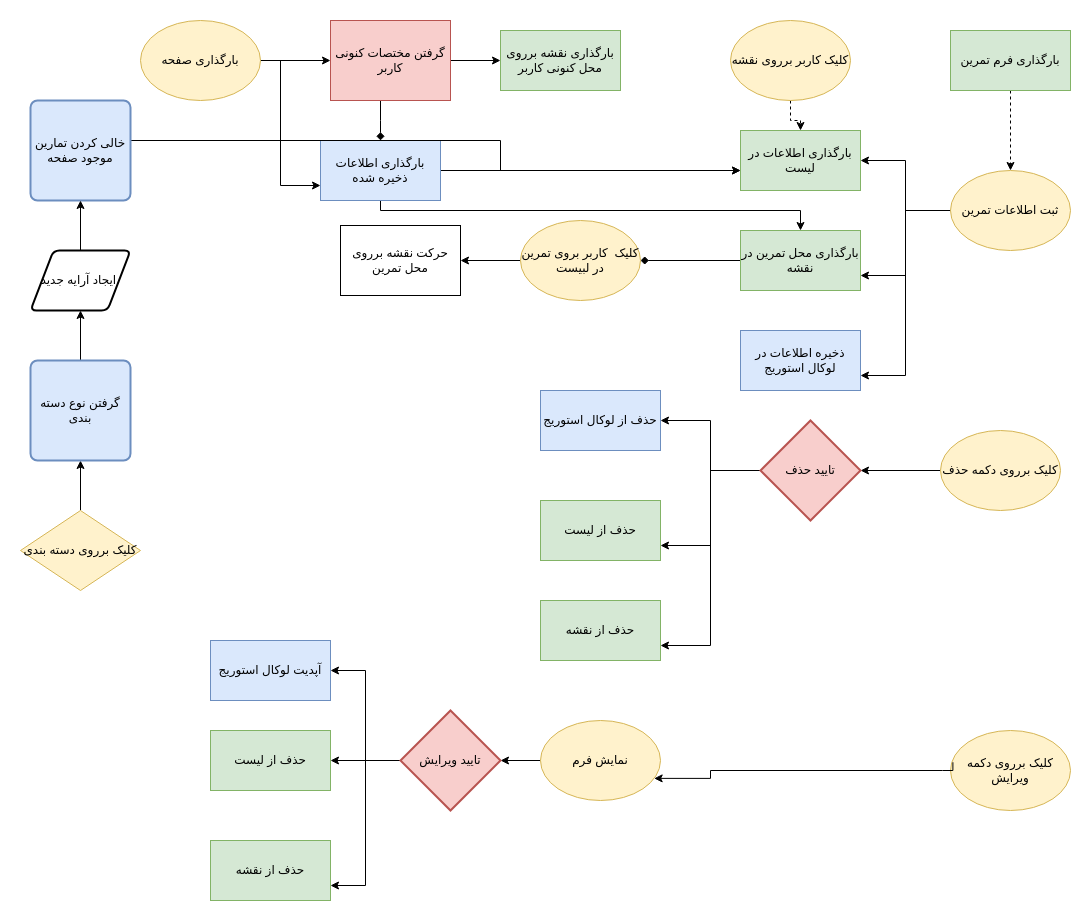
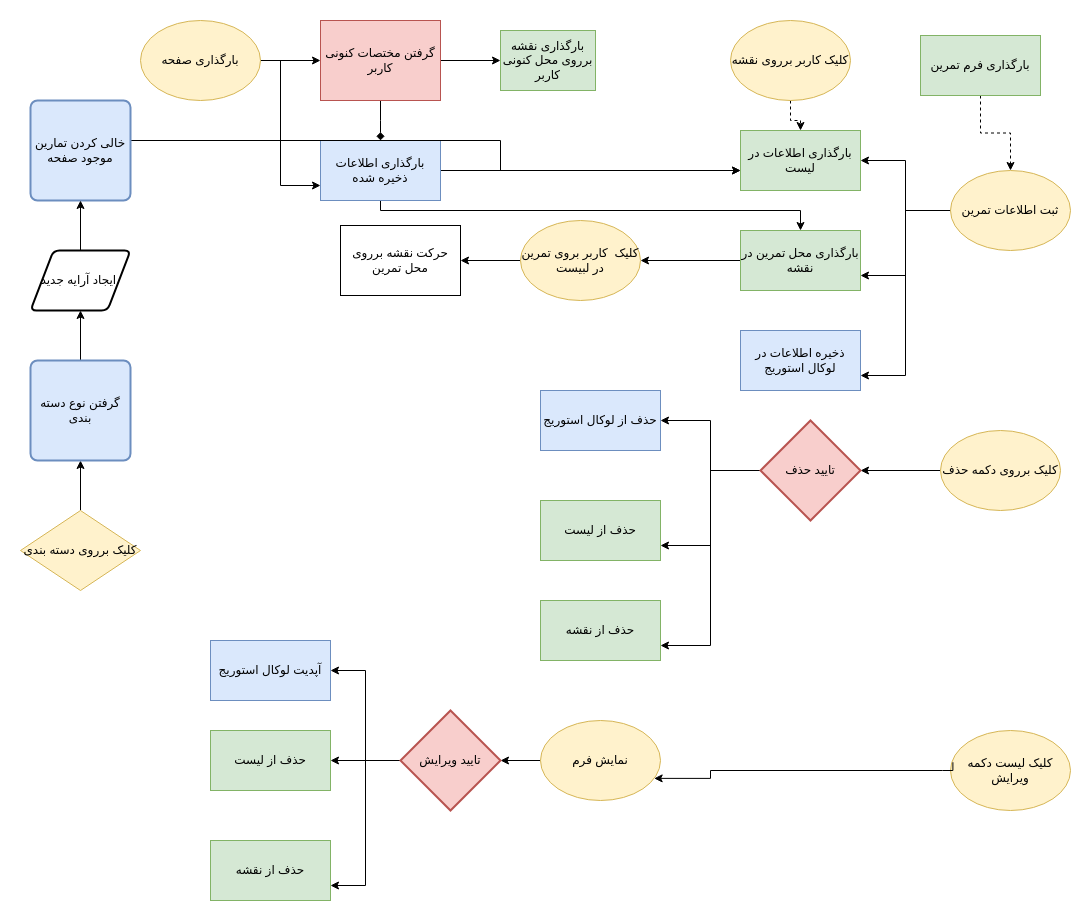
(391, 61) -> (381, 61)
(561, 61) -> (548, 61)
(1011, 61) -> (981, 66)
(649, 261) -> (648, 261)
(1011, 771) -> (1011, 771)
